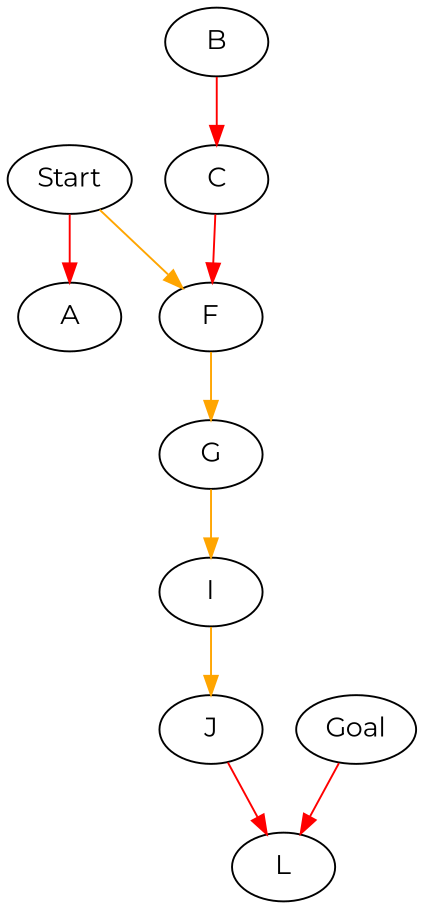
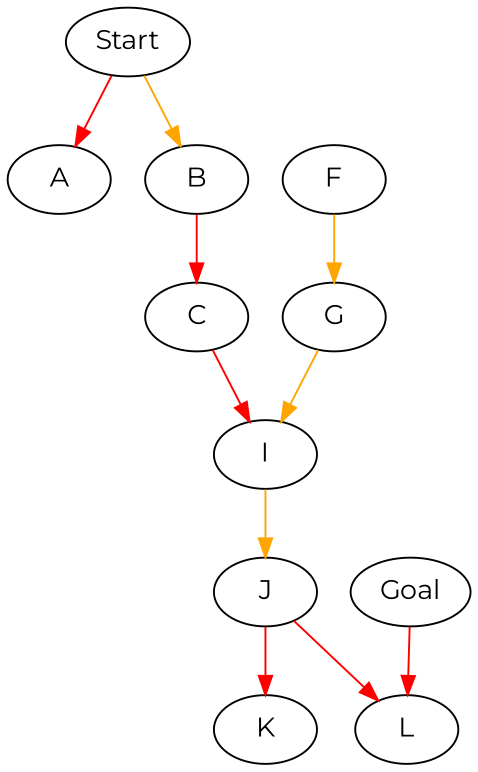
(214, 239) -> (227, 377)
(134, 242) -> (158, 102)
none -> (265, 730)
